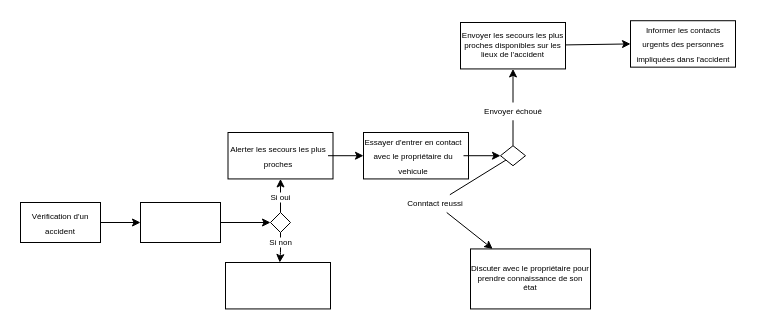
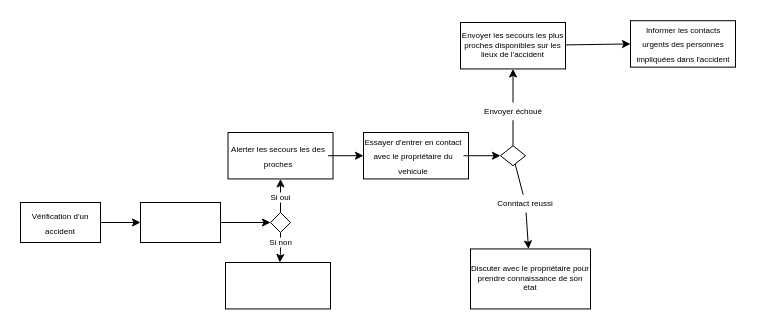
(279, 156) -> (279, 156)
(436, 204) -> (526, 204)
